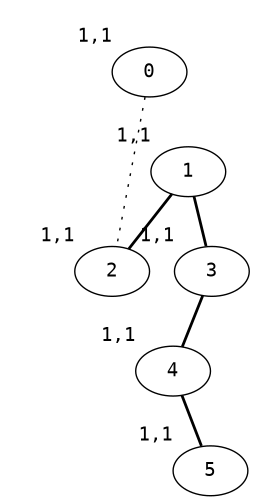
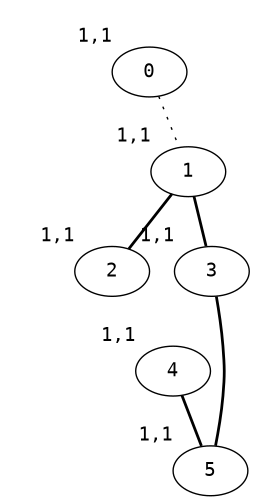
(131, 172) -> (169, 122)
(192, 321) -> (224, 371)
